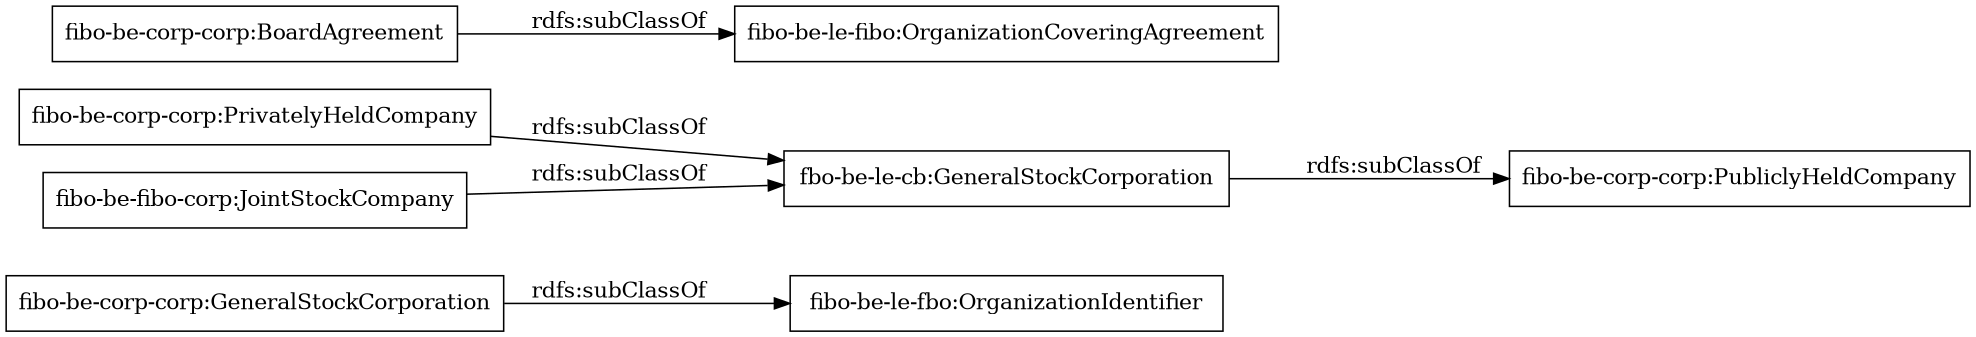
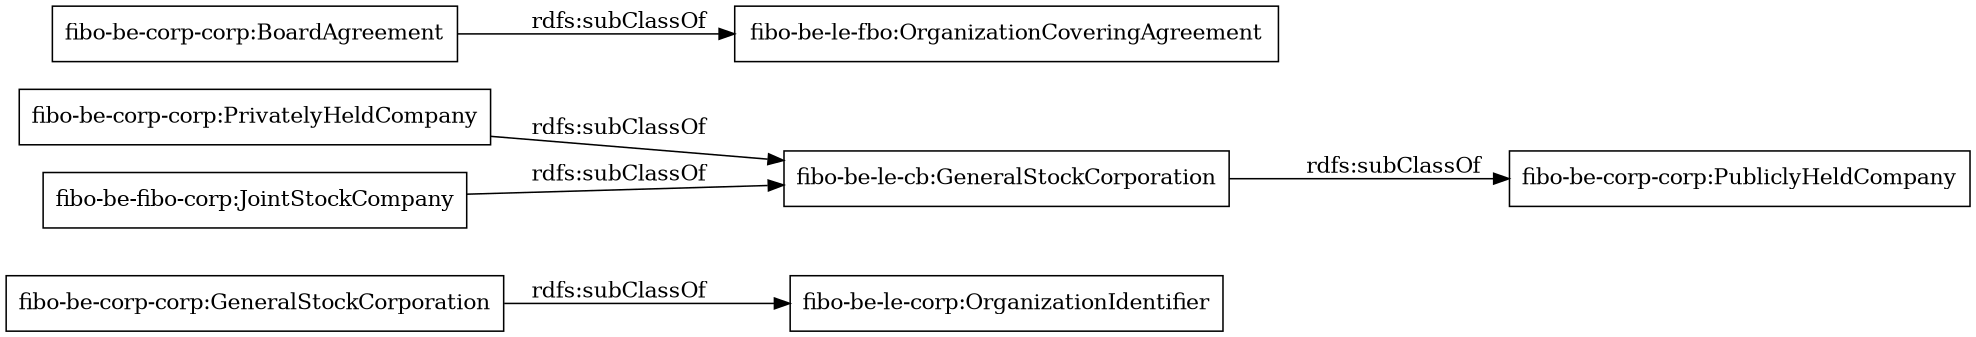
(1007, 34) -> (1007, 34)
(1007, 179) -> (1007, 179)
(1007, 303) -> (1007, 303)
